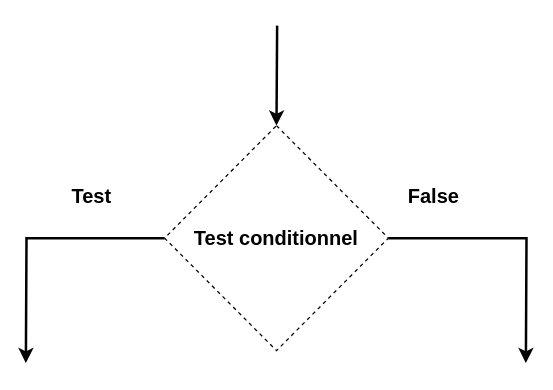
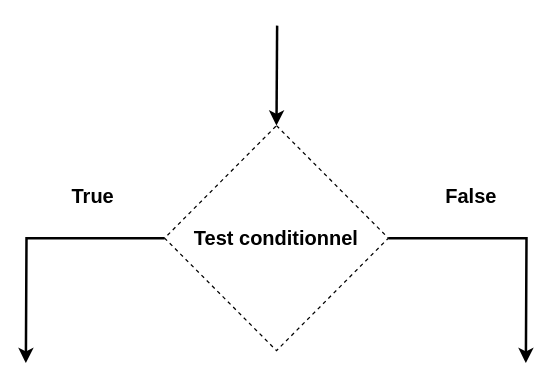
(451, 194) -> (488, 194)
(94, 196) -> (94, 196)
